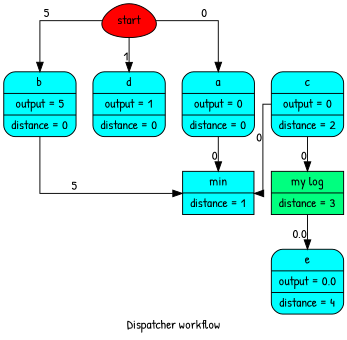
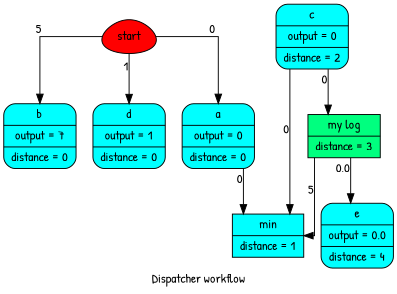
(40, 104) -> (40, 136)
(78, 193) -> (315, 197)
